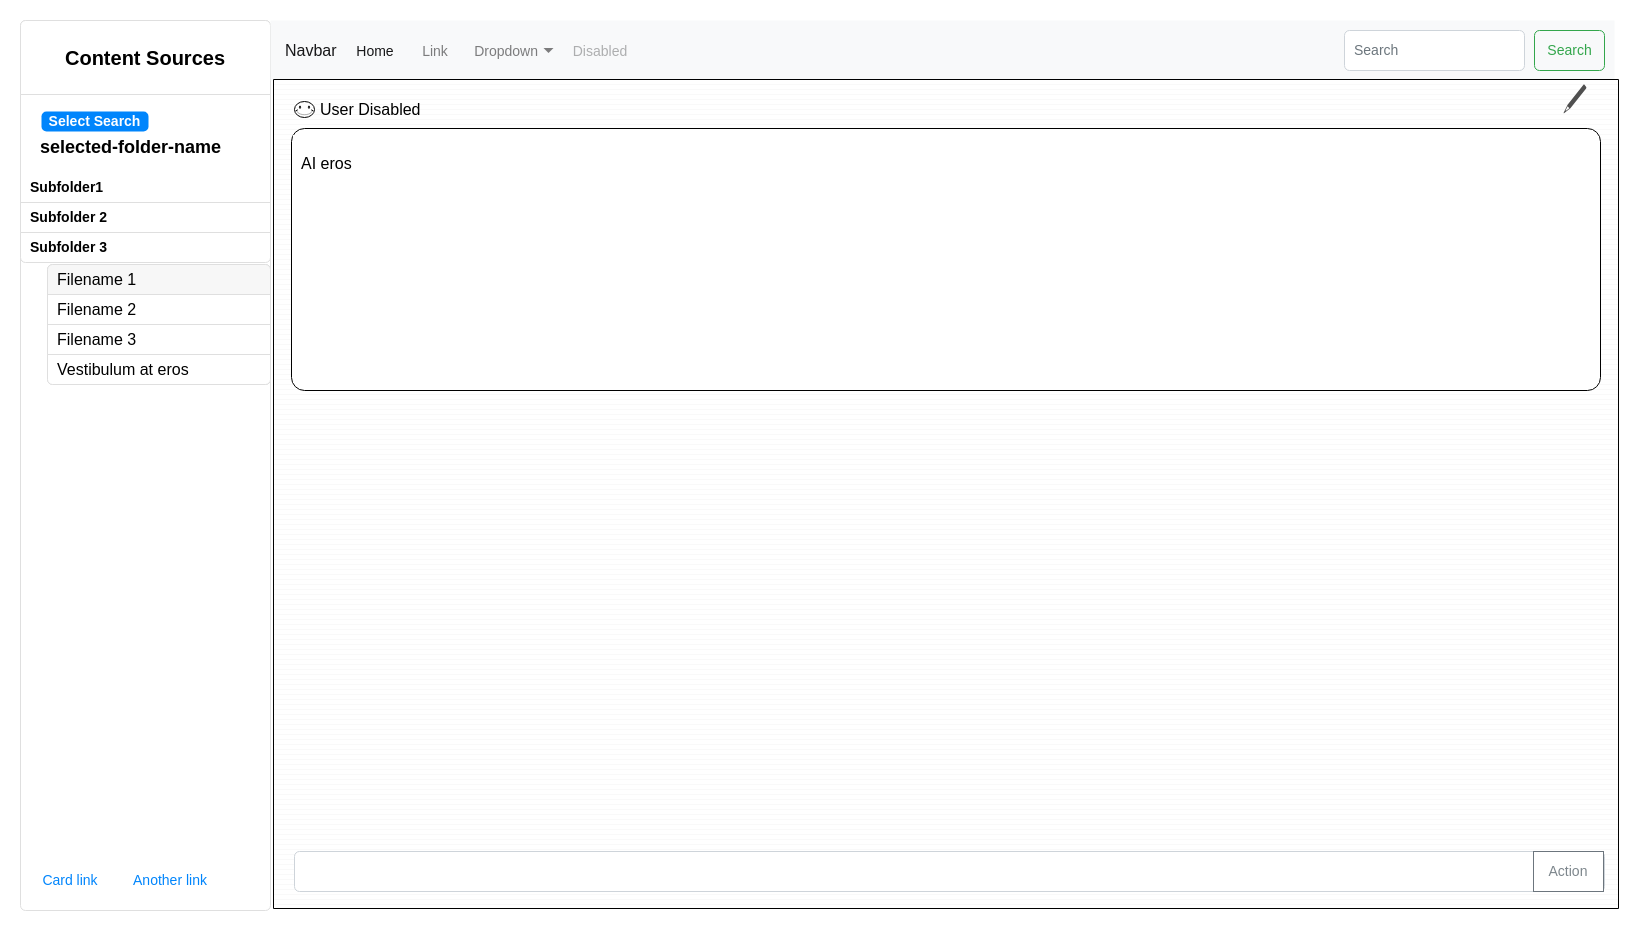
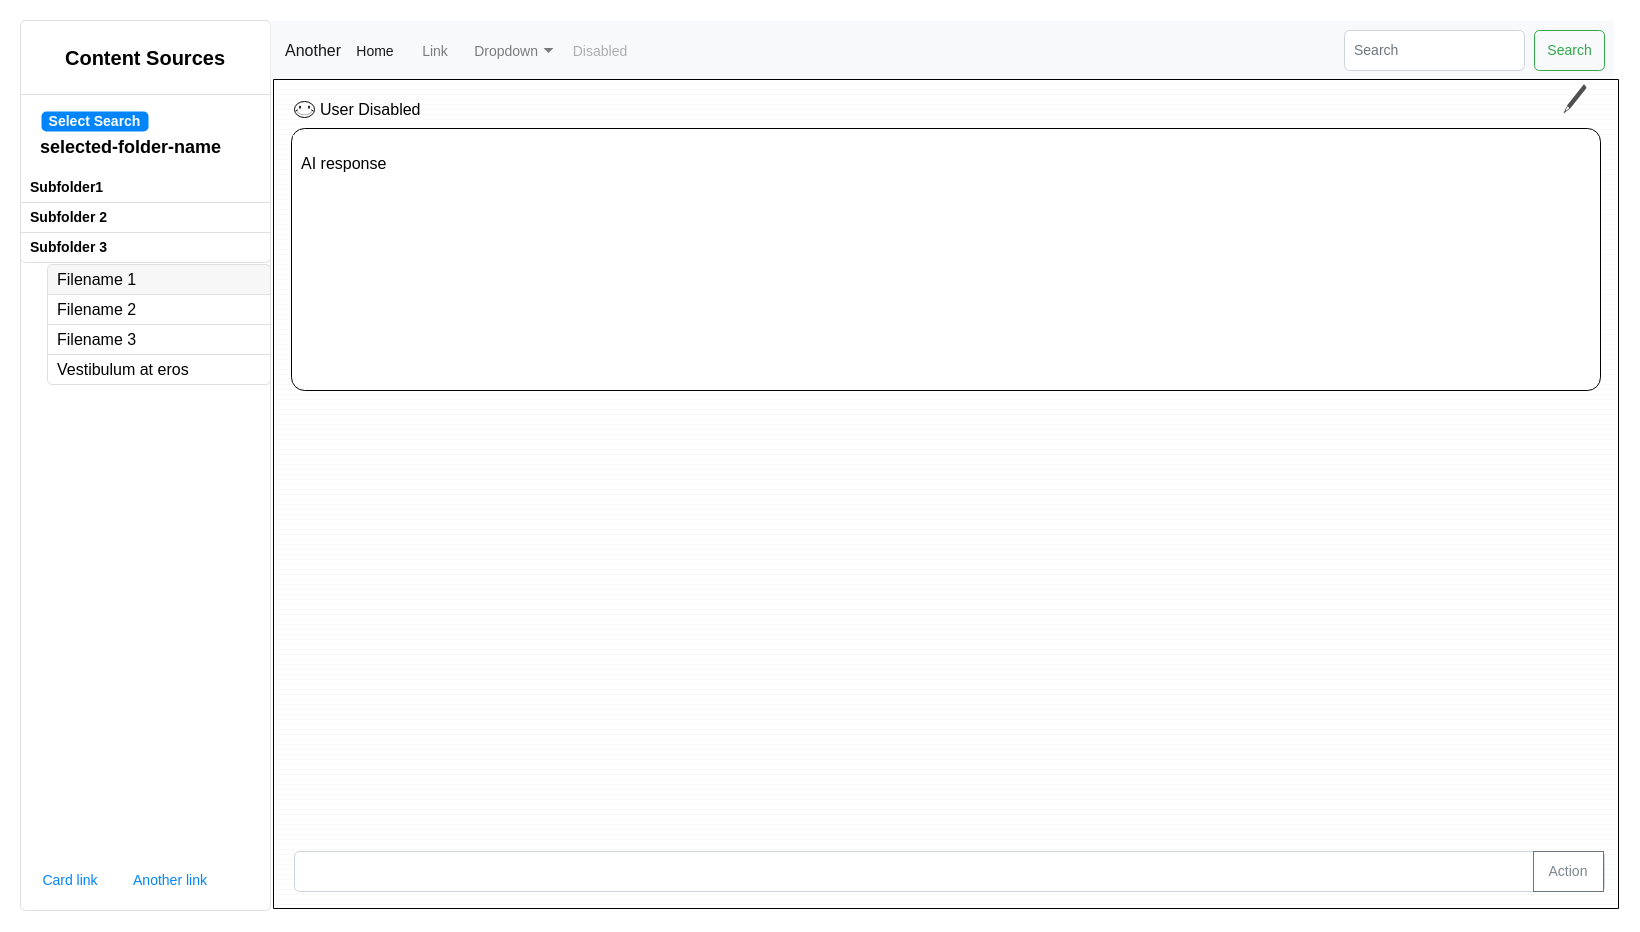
(312, 51) -> (317, 51)
(323, 145) -> (341, 145)
